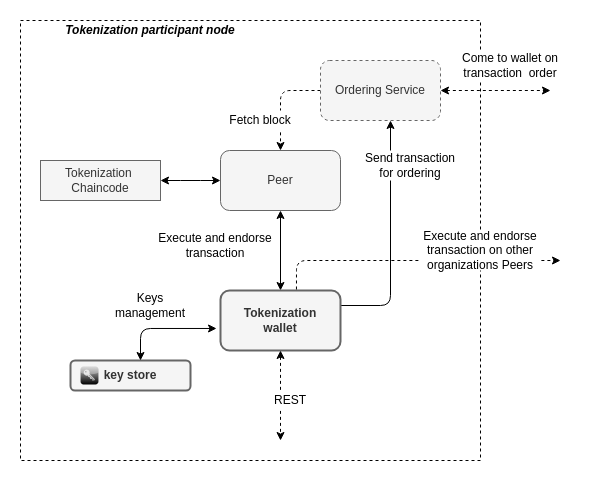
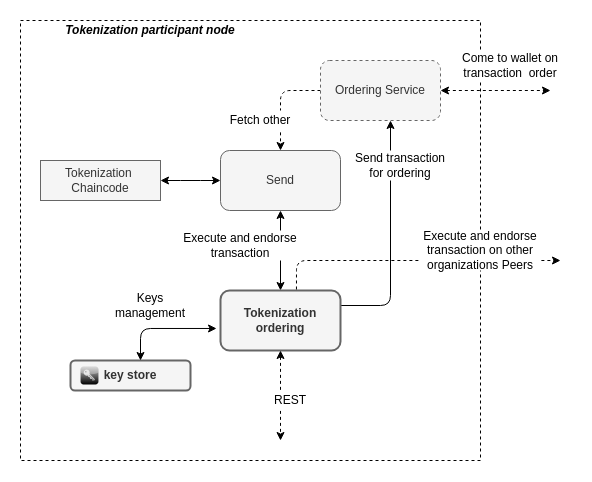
(261, 121) -> (261, 121)
(411, 166) -> (401, 166)
(281, 181) -> (281, 181)
(216, 246) -> (241, 246)
(281, 321) -> (281, 321)
